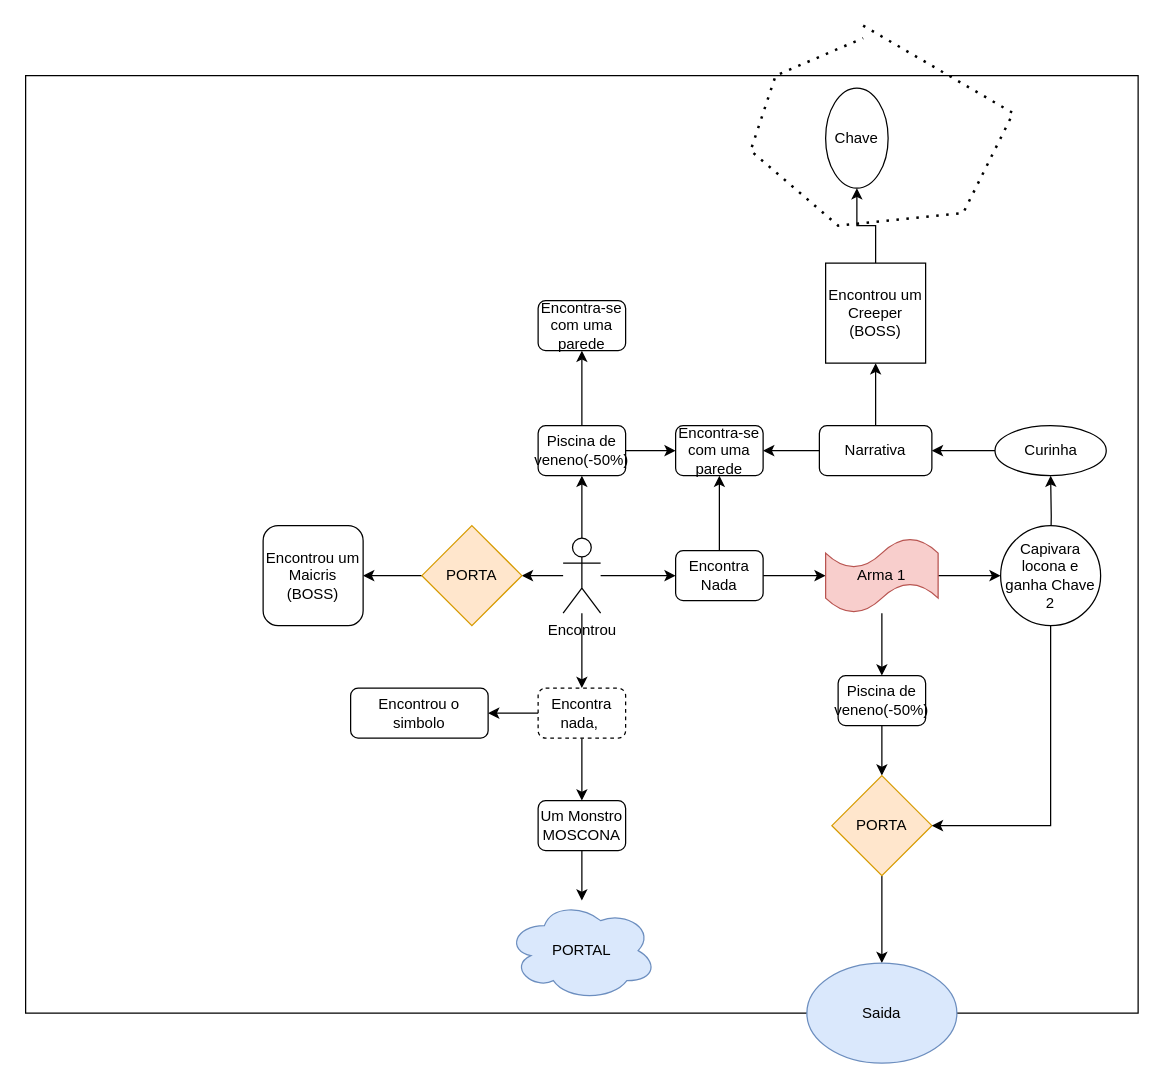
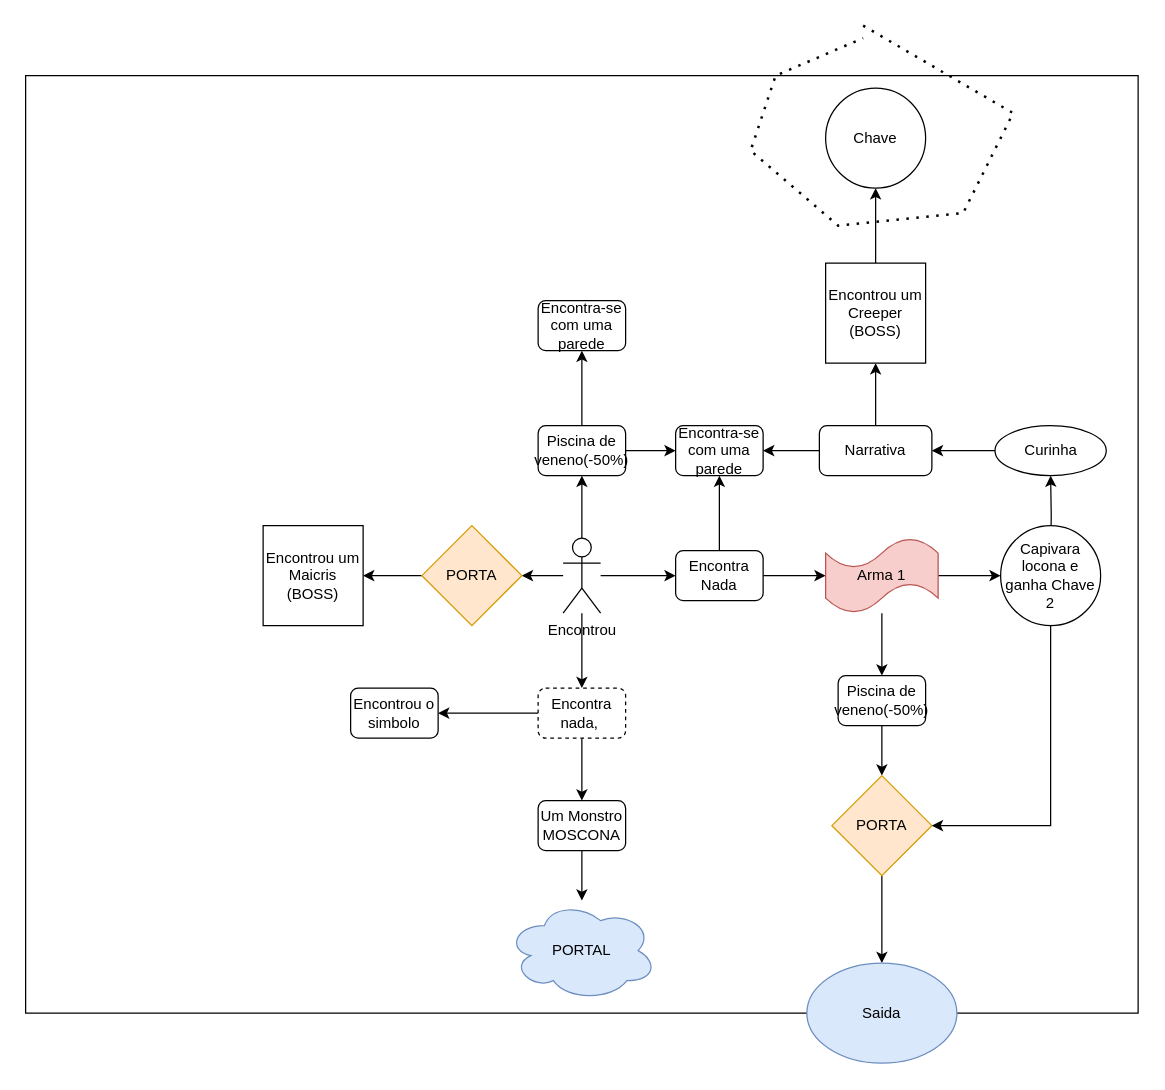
(857, 138) -> (876, 138)
(313, 576) -> (313, 576)
(419, 713) -> (394, 713)
